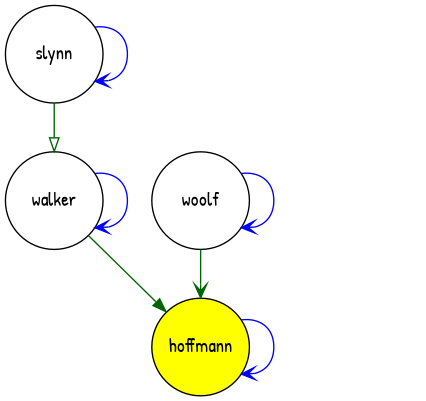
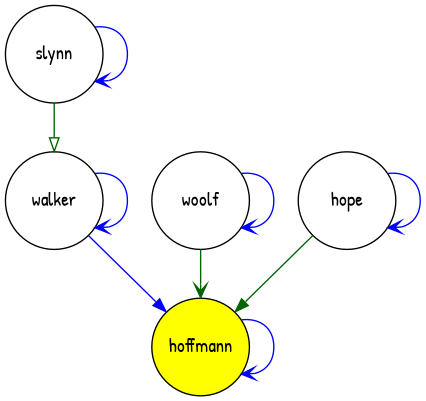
none -> (347, 201)
(122, 269) -> (122, 269)
